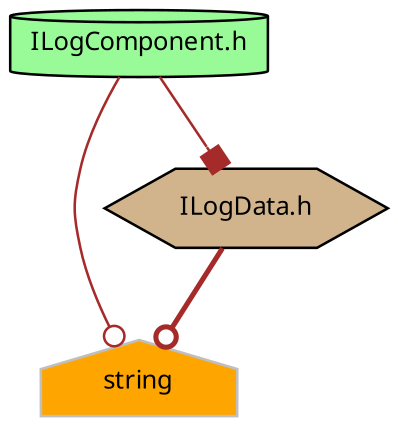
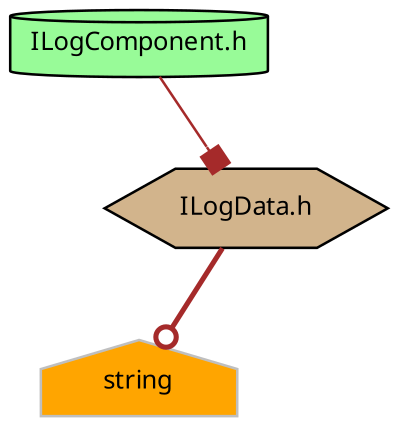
(75, 200) -> none
